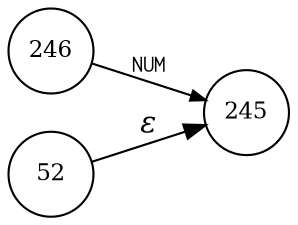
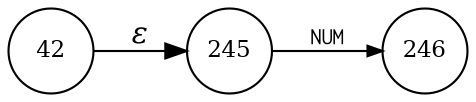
(141, 79) -> (320, 51)
(51, 174) -> (51, 51)
